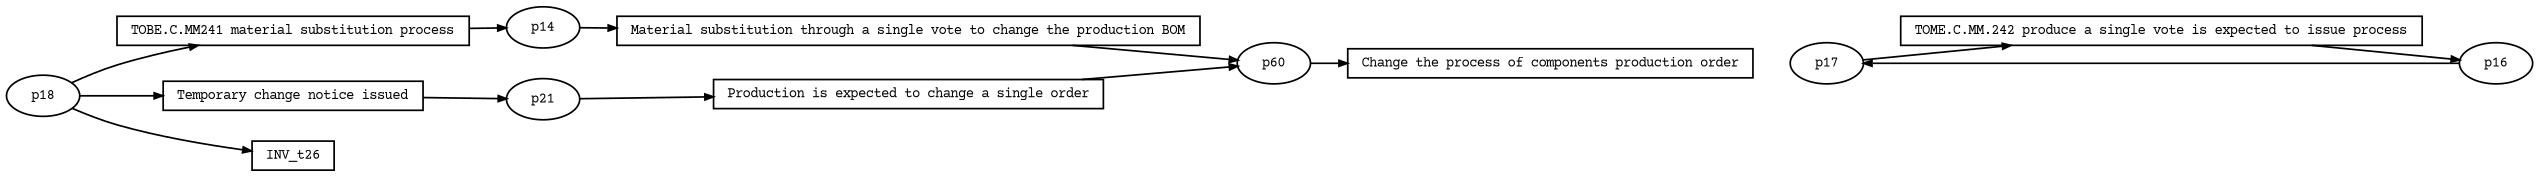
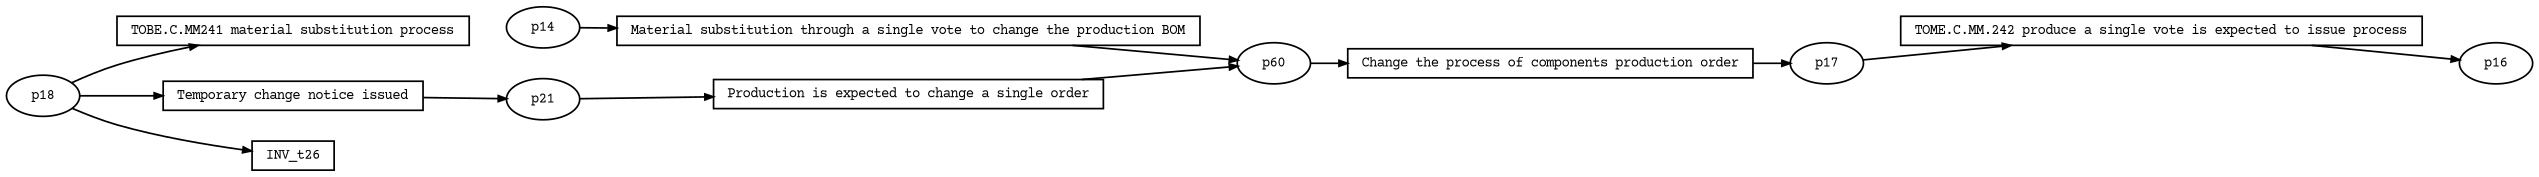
(483, 28) -> none
(2166, 63) -> (1767, 63)
